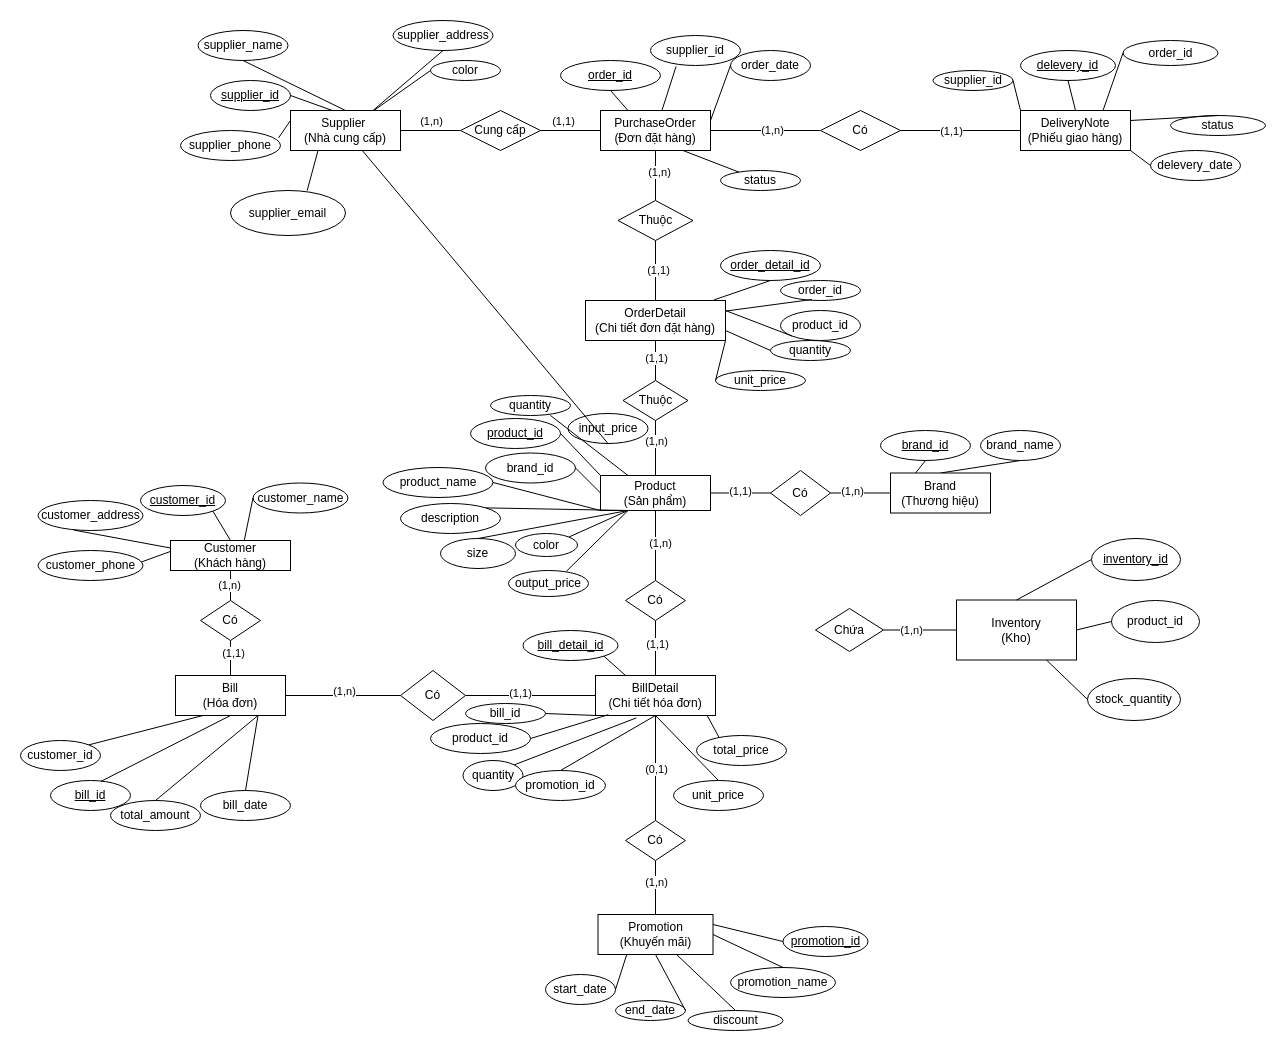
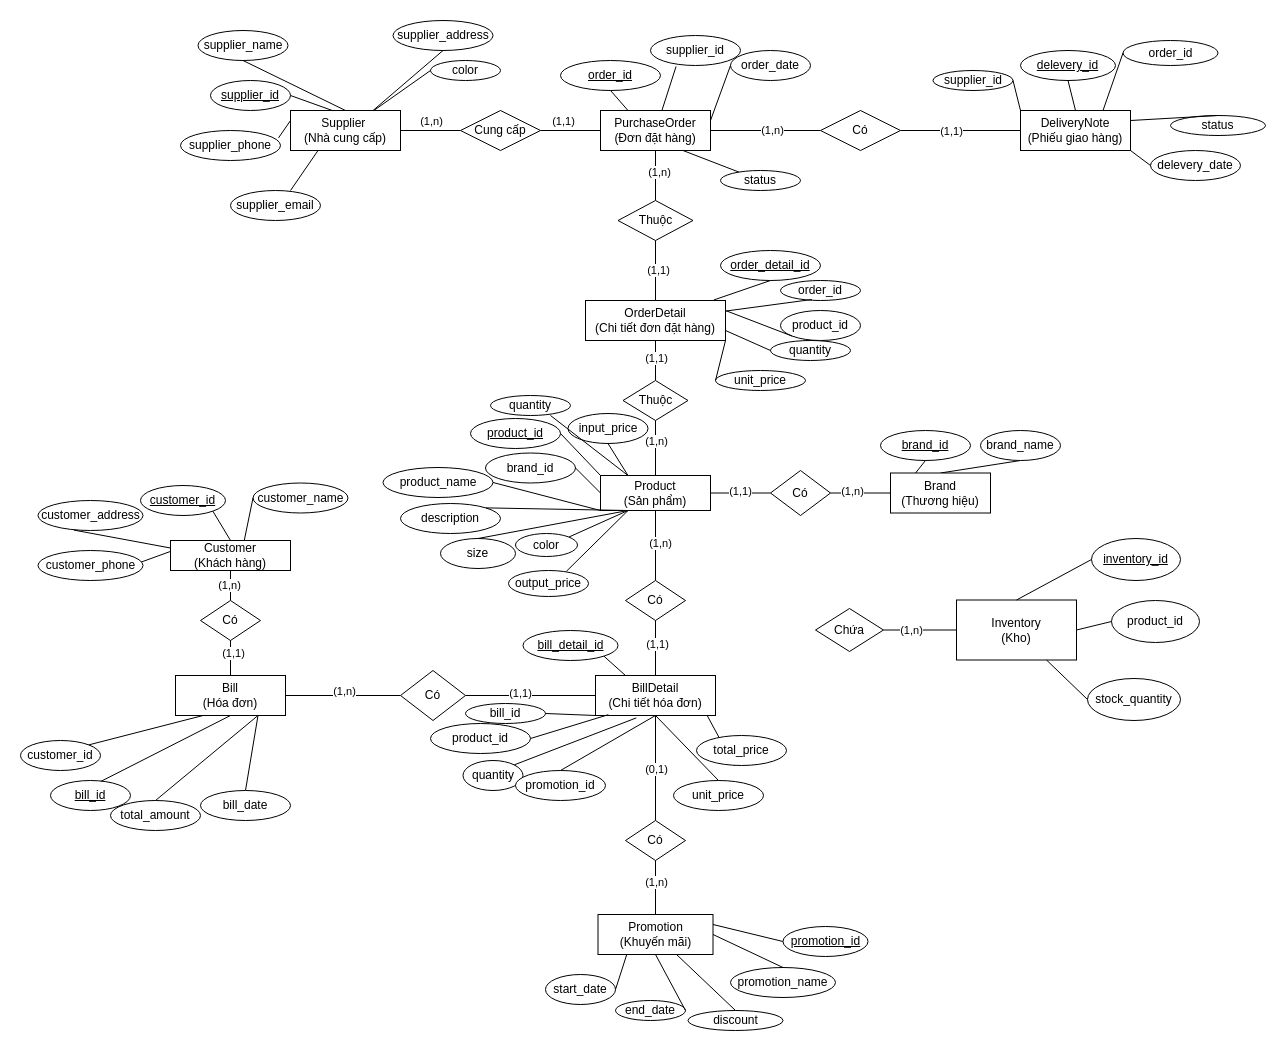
(288, 213) -> (276, 206)
(485, 297) -> (618, 459)
